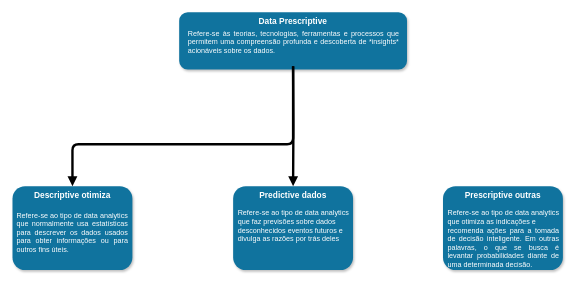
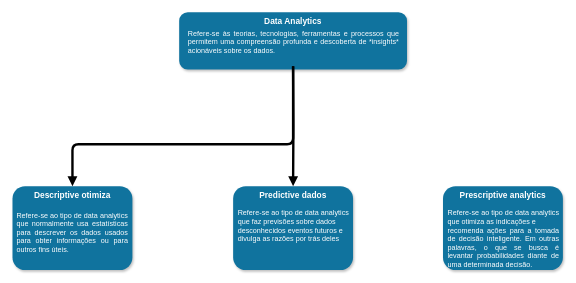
(293, 21) -> (293, 21)
(503, 195) -> (503, 195)
